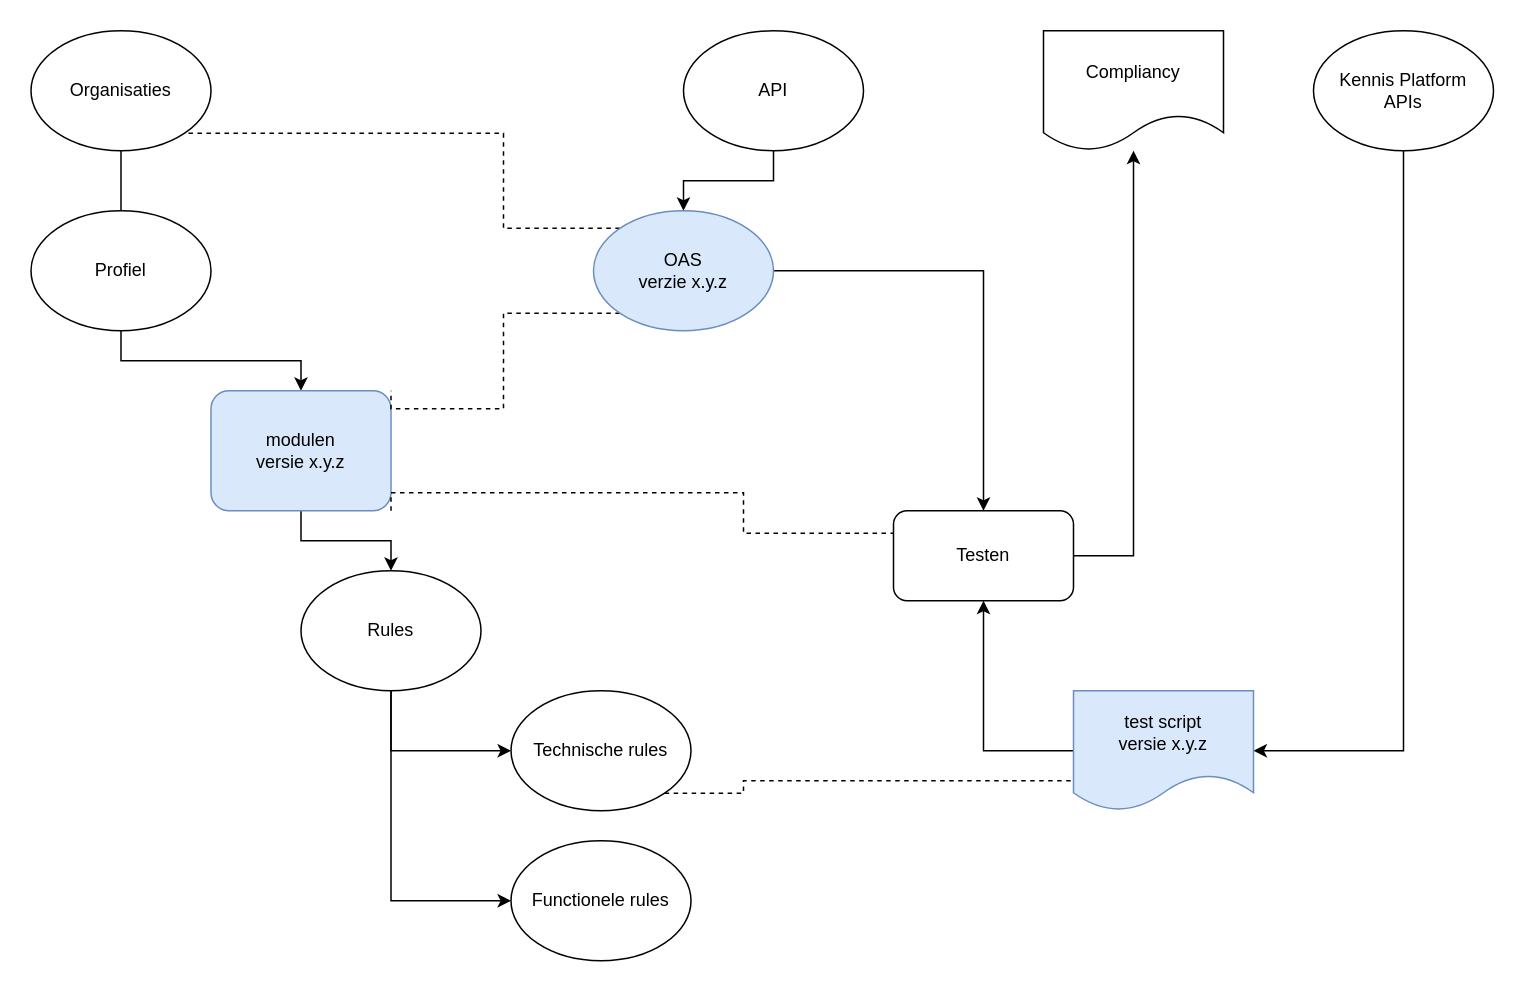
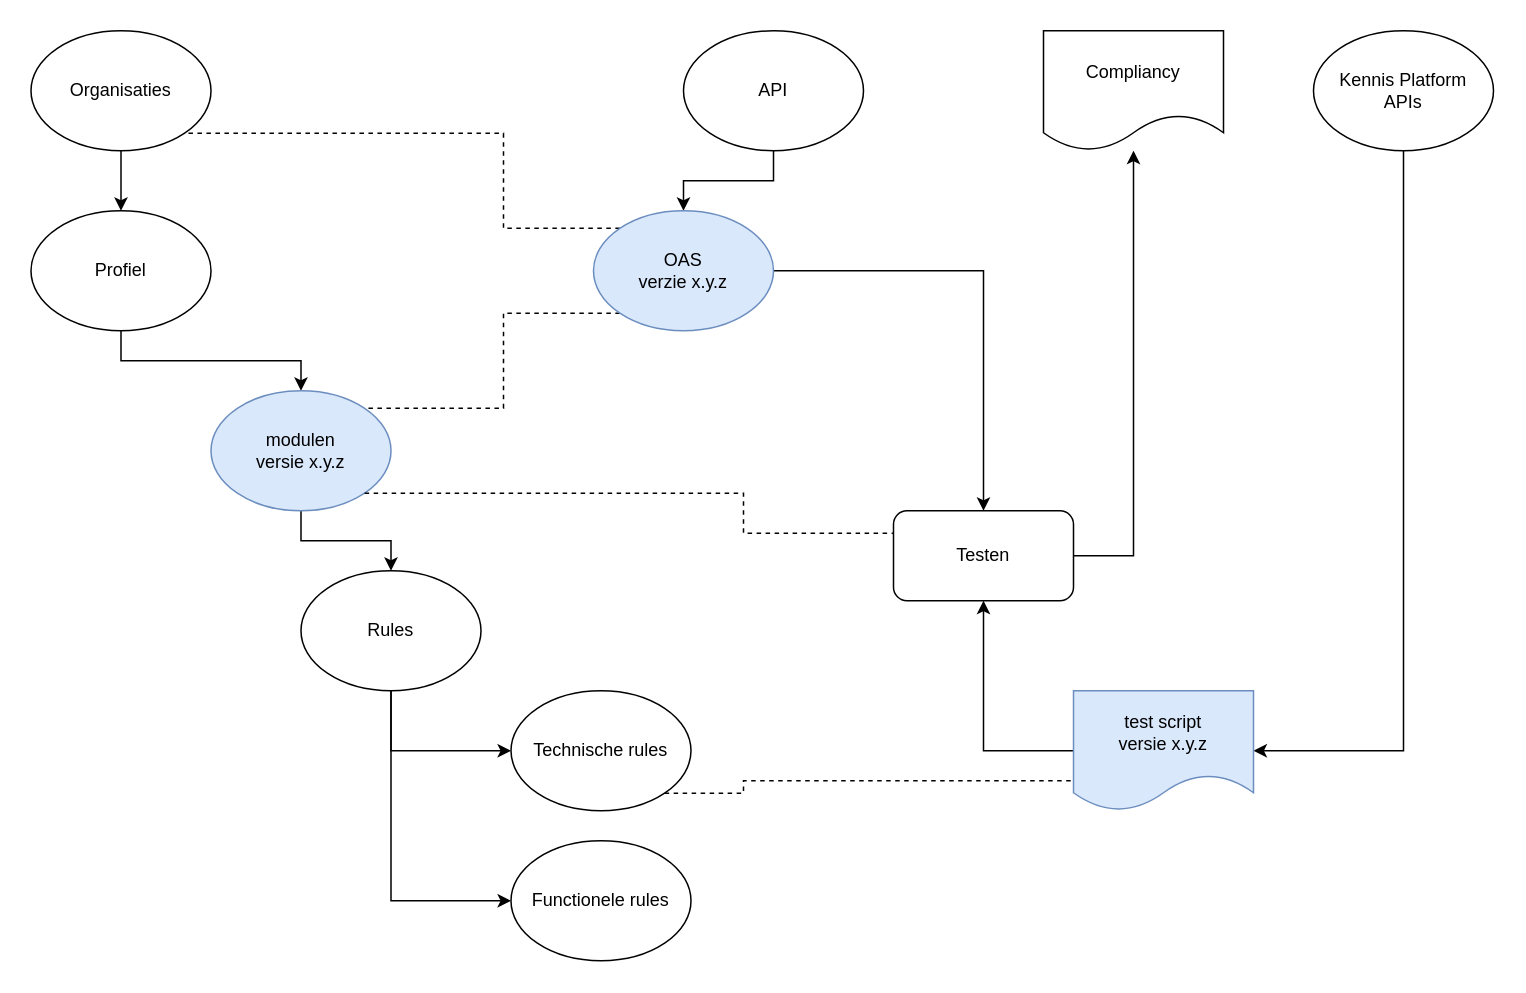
(121, 203) -> (121, 199)
(301, 451) -> (301, 451)
